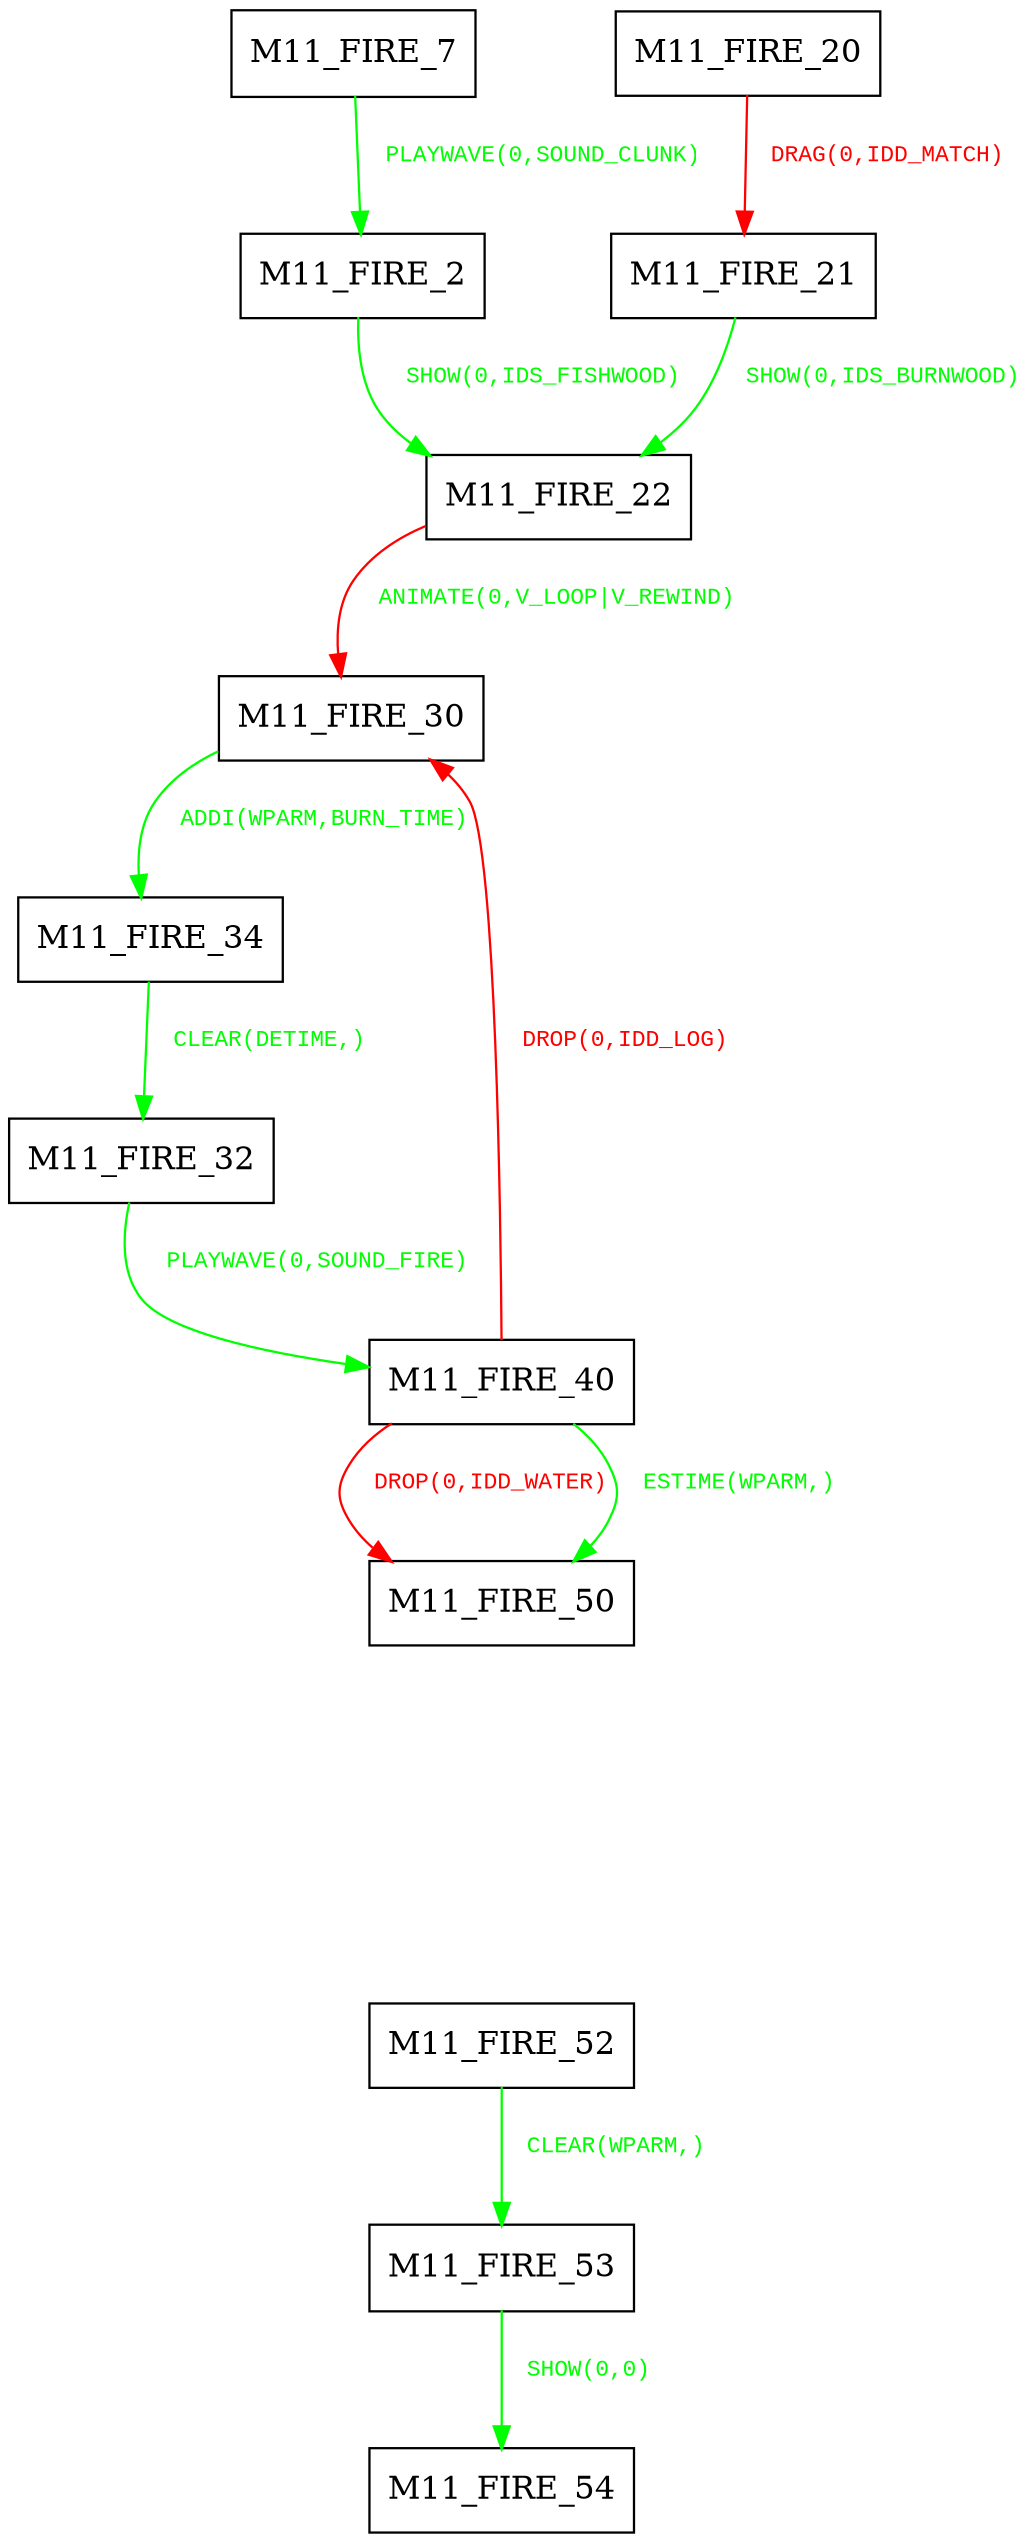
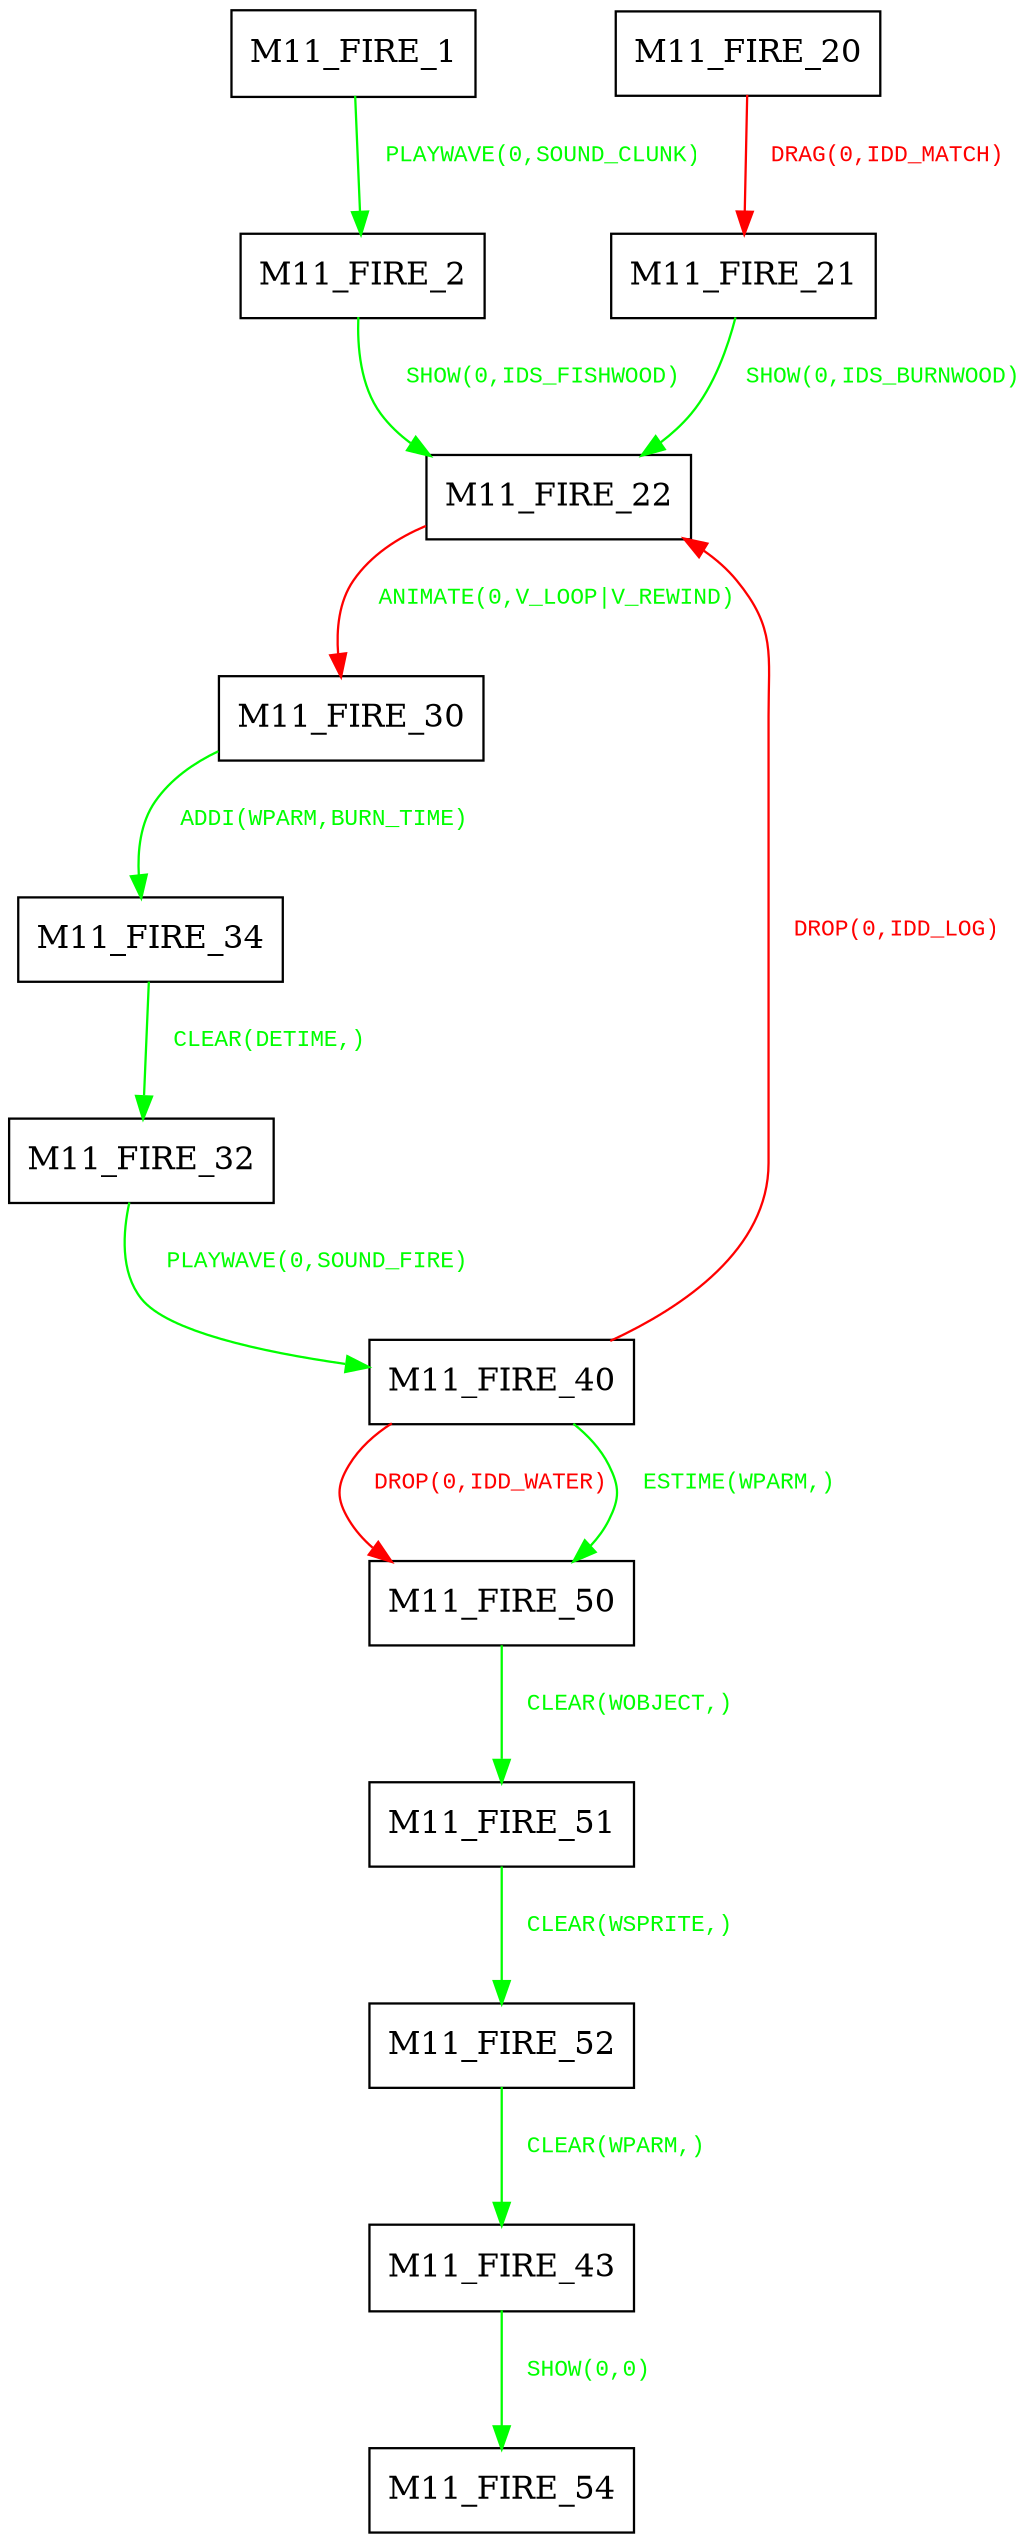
(353, 54) -> (353, 54)
(496, 1052) -> (769, 971)
none -> (502, 1824)
(502, 2268) -> (502, 2268)
